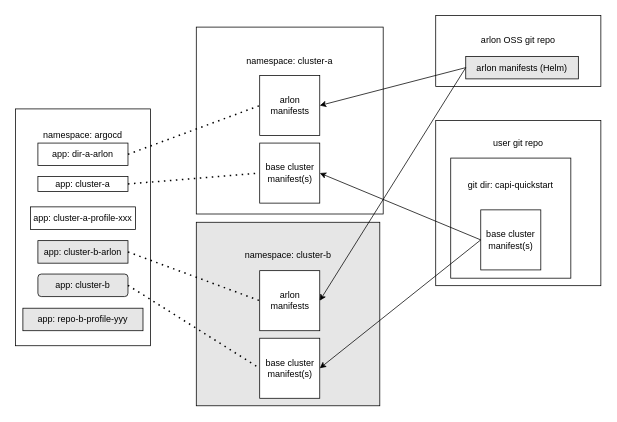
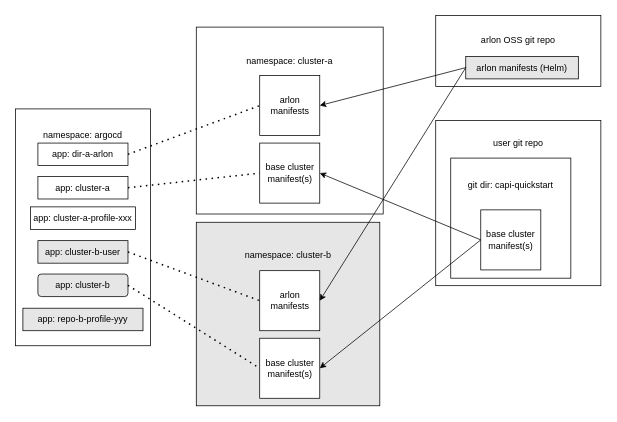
(83, 184) -> (83, 188)
(83, 252) -> (83, 252)
